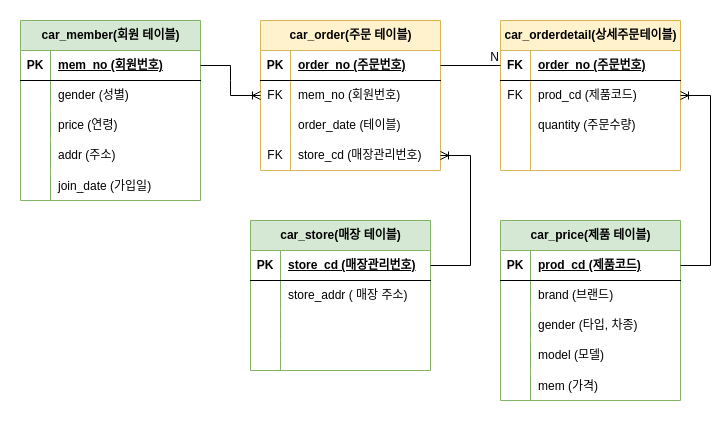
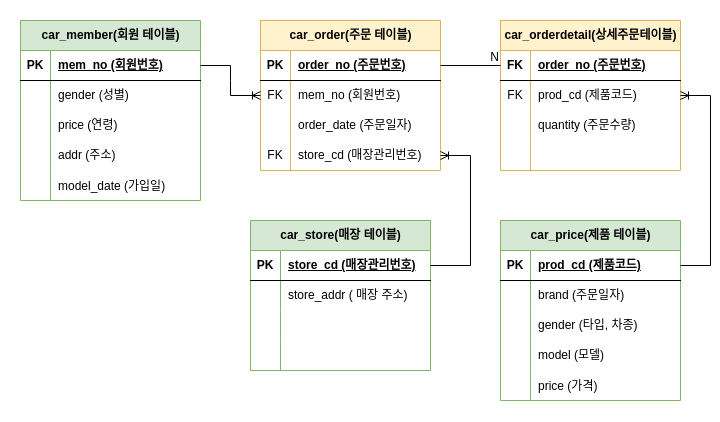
(359, 126) -> (365, 126)
(113, 186) -> (117, 186)
(582, 296) -> (588, 296)
(569, 386) -> (574, 386)
